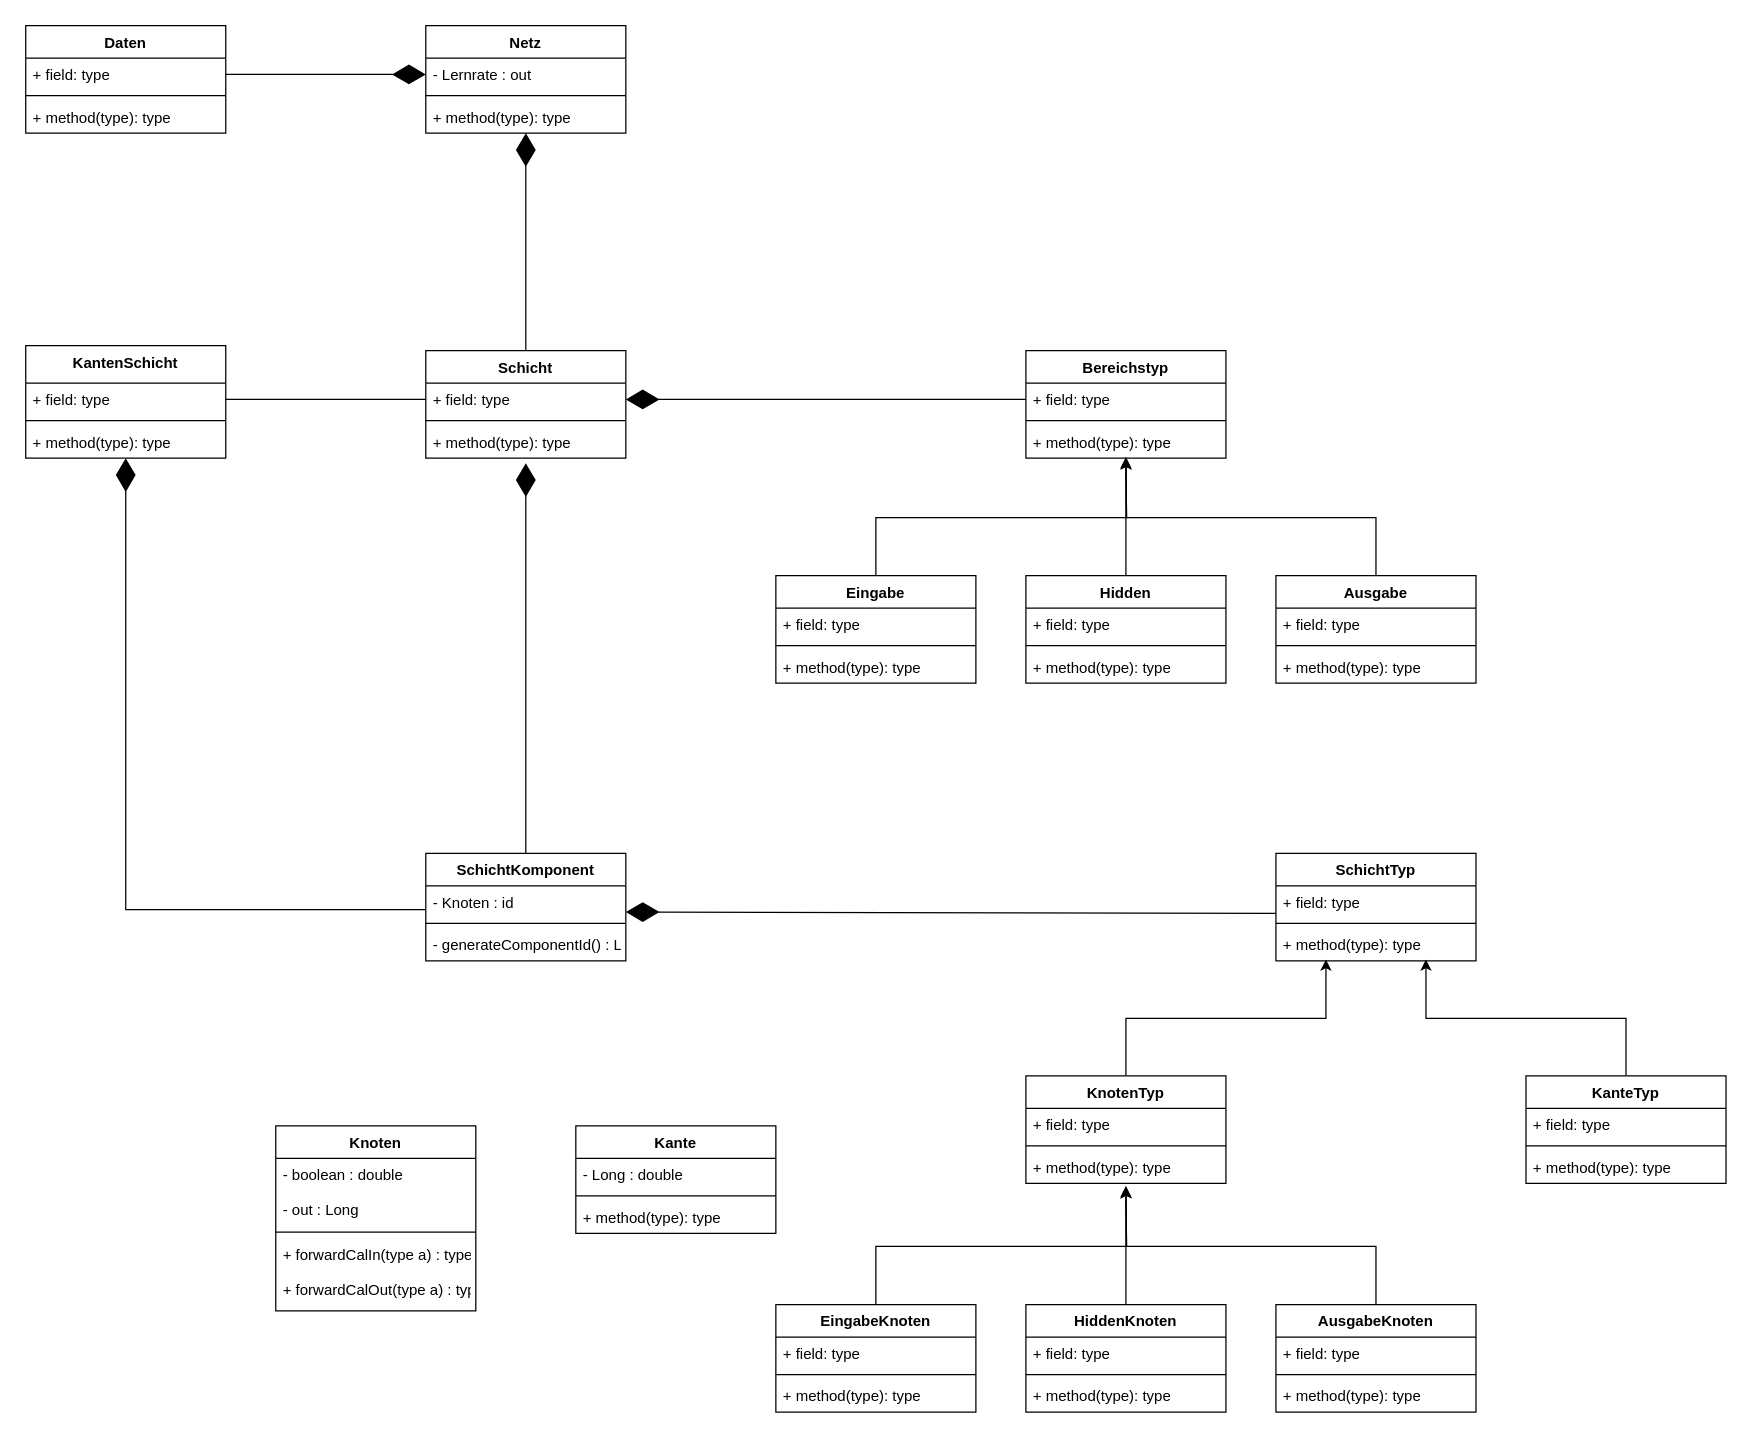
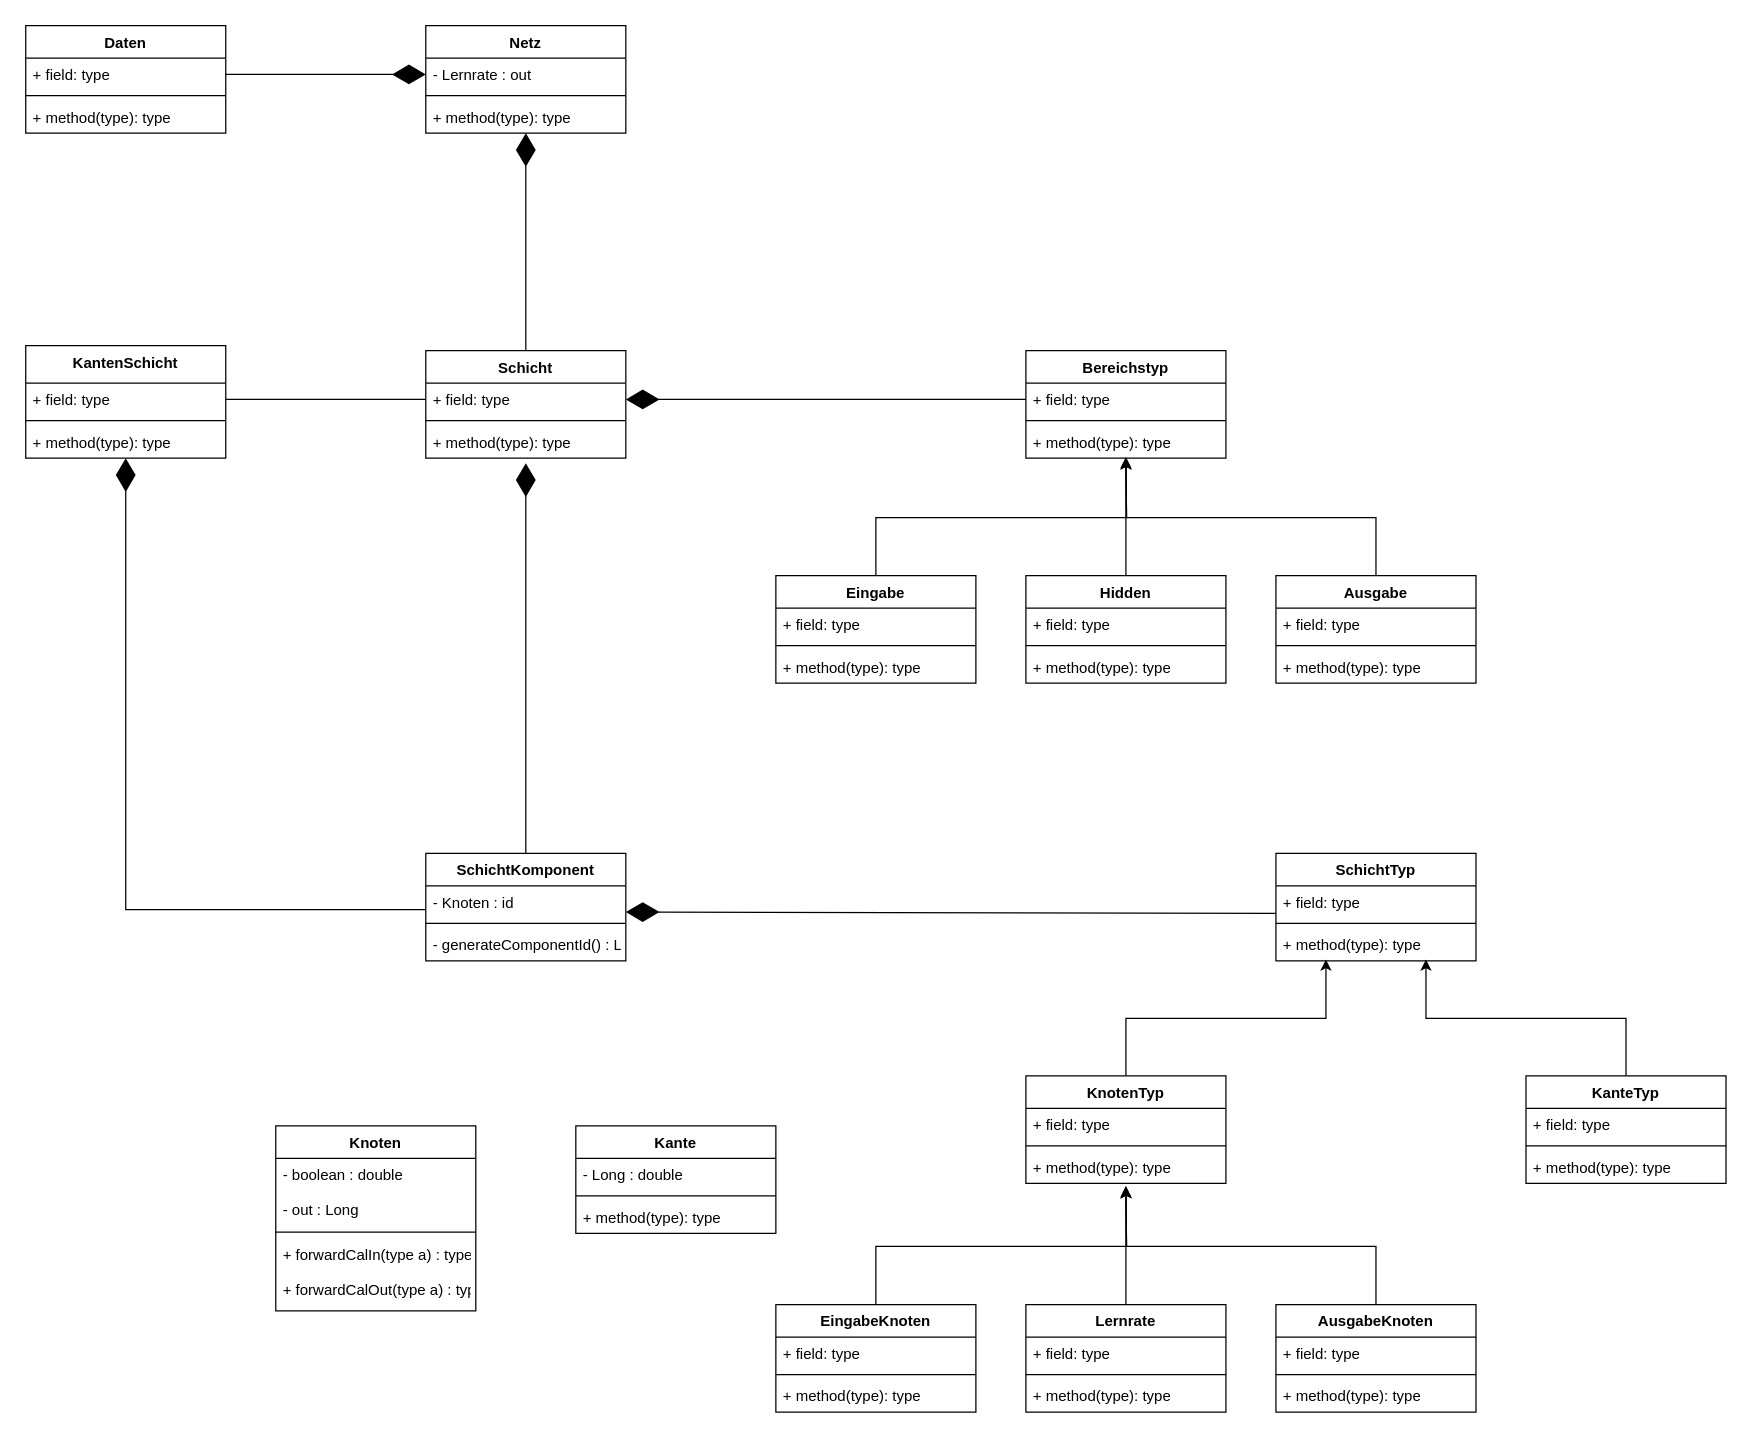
(1125, 1321) -> (1125, 1321)
